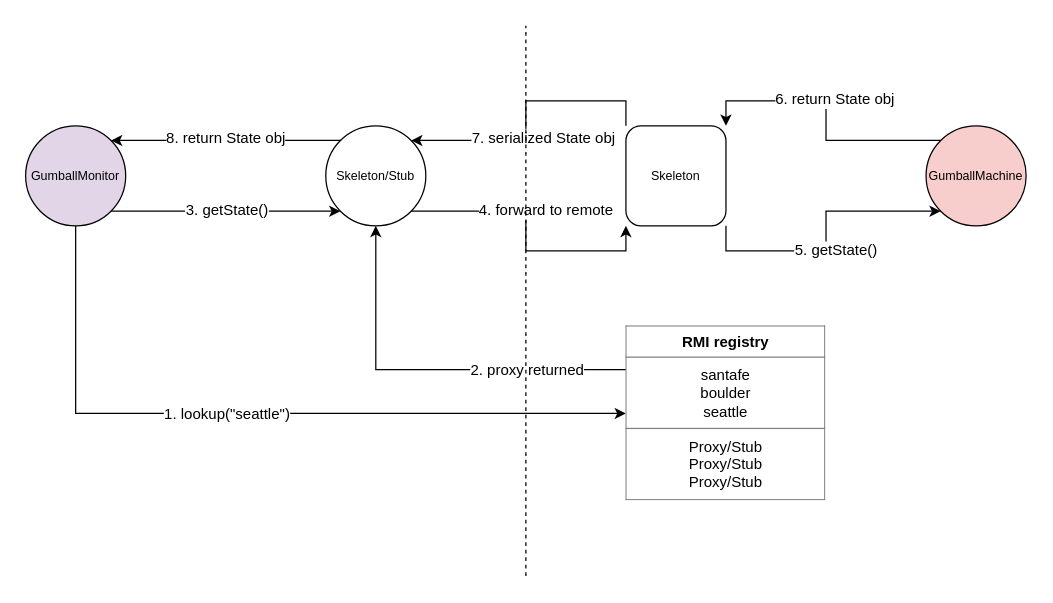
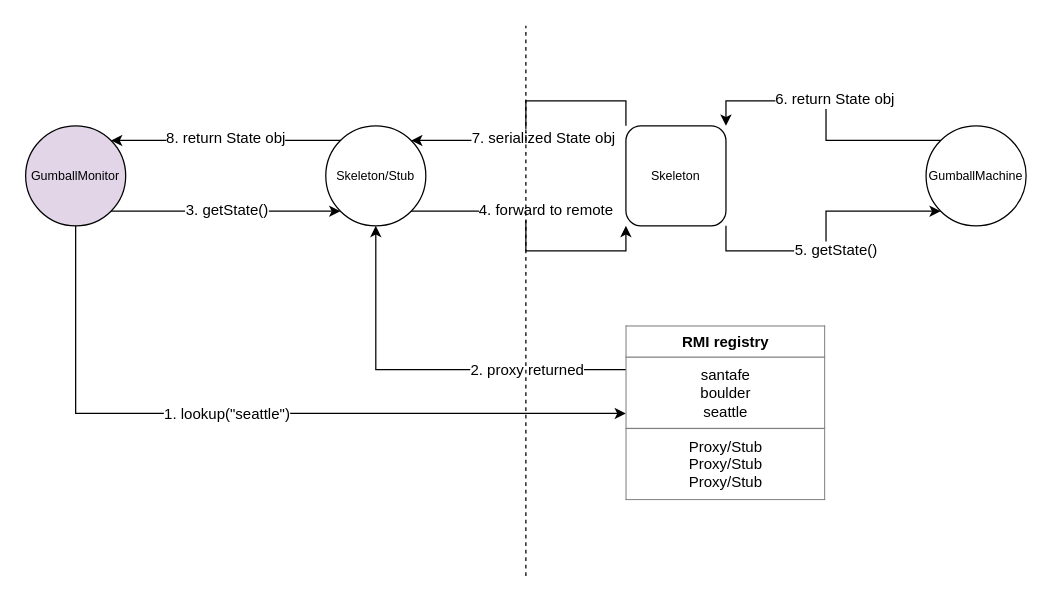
(976, 176) -> (976, 176)
